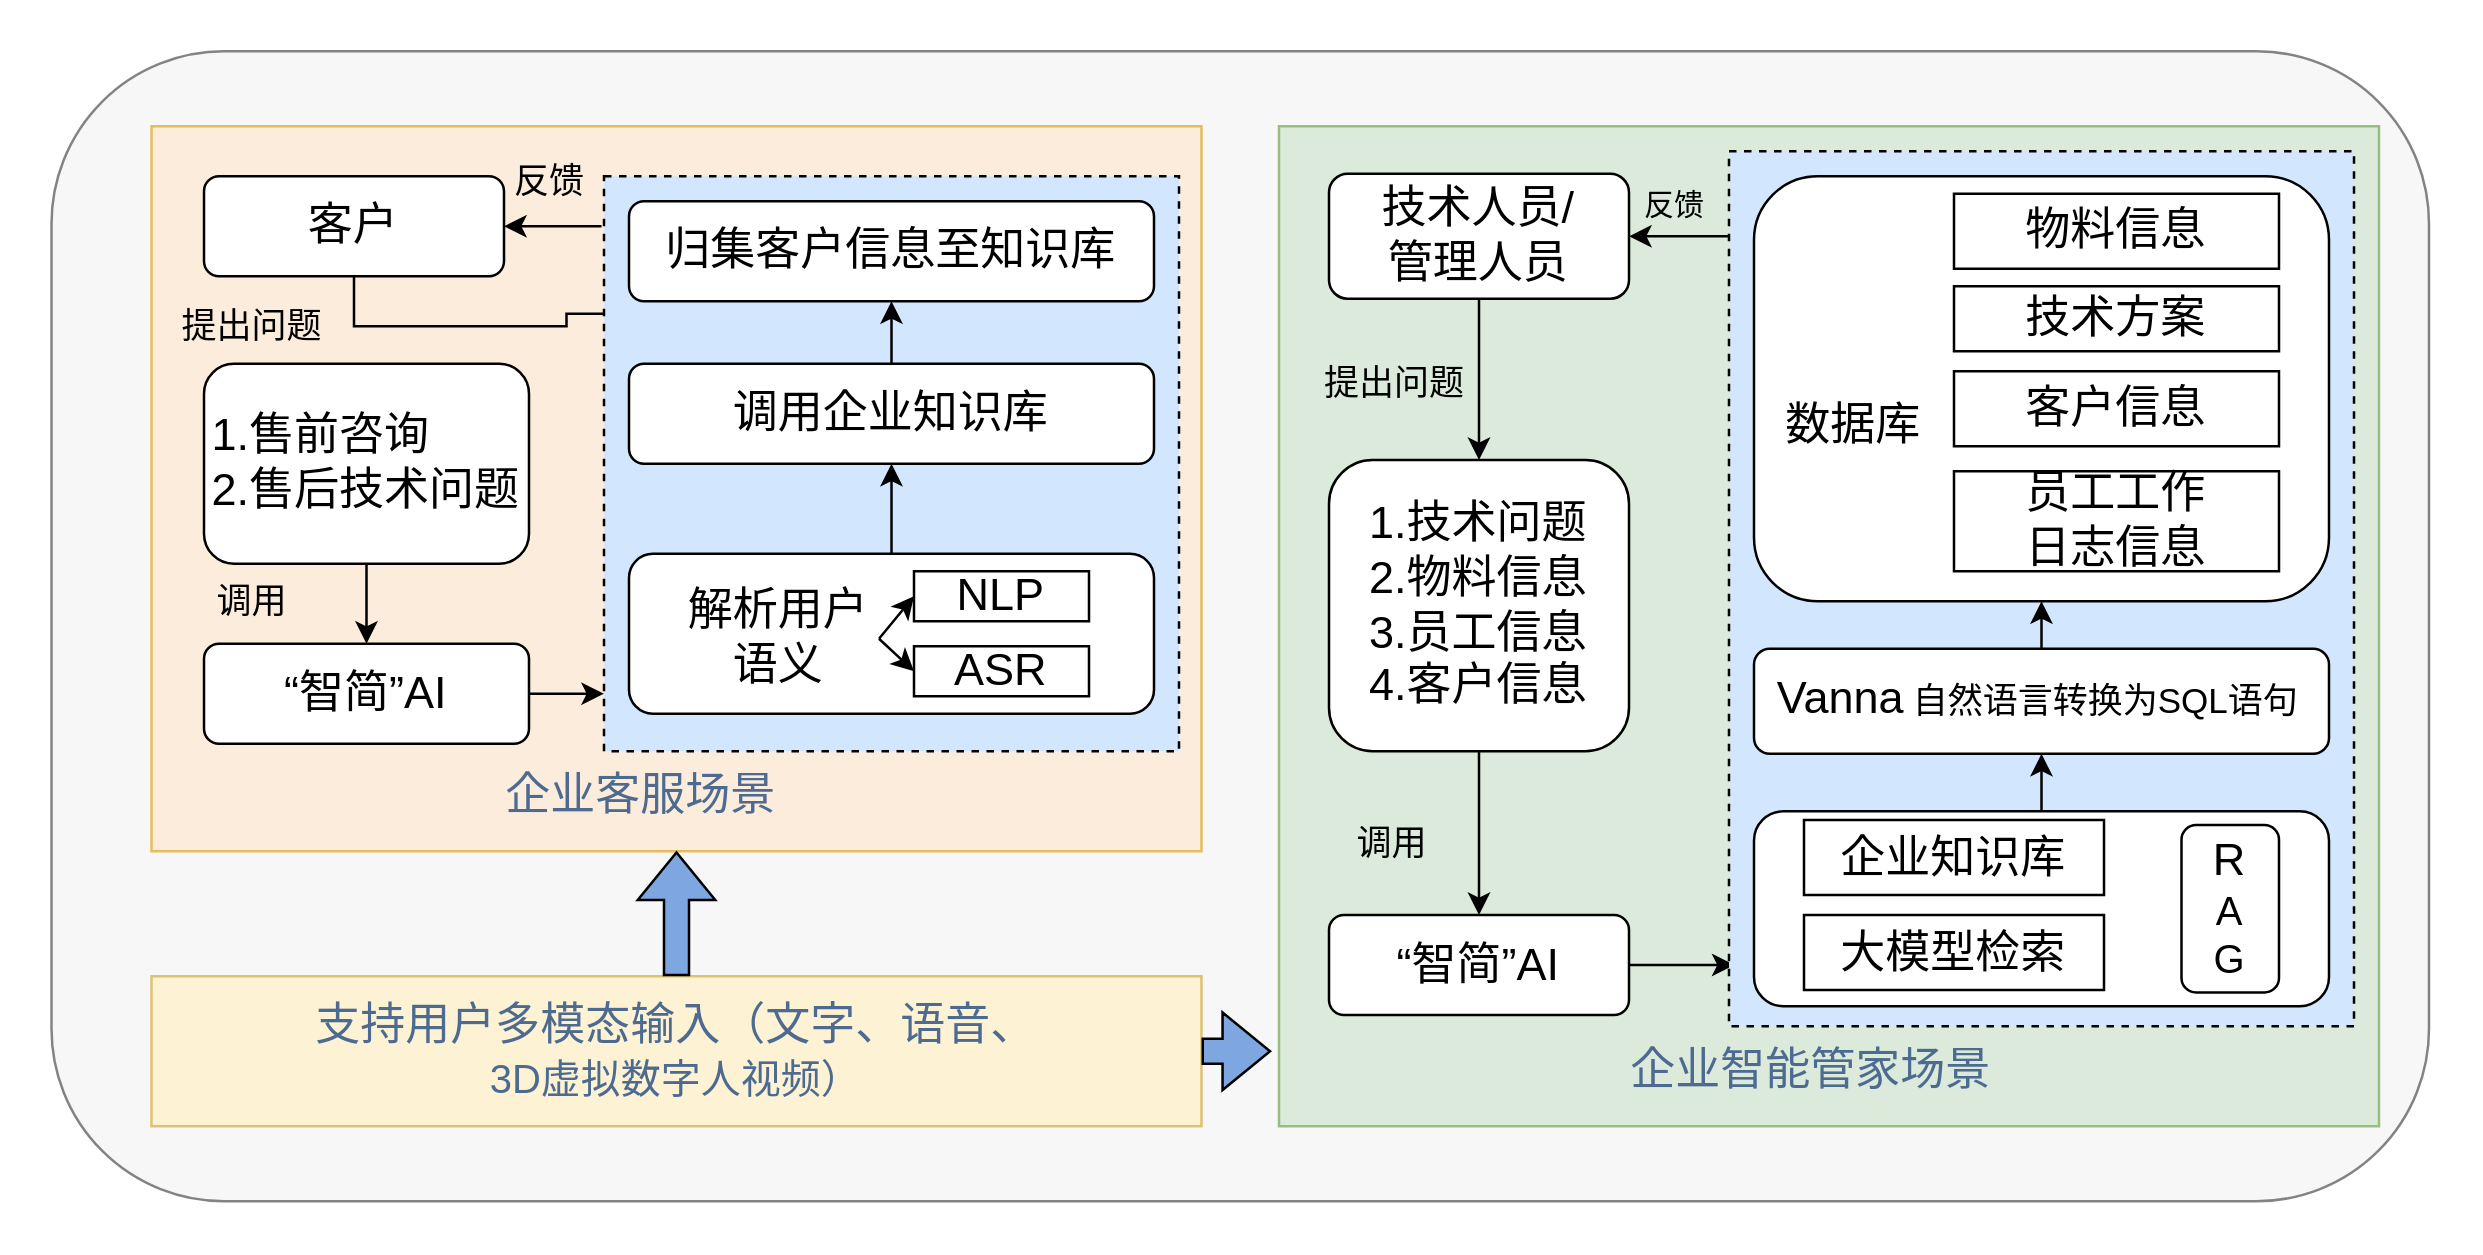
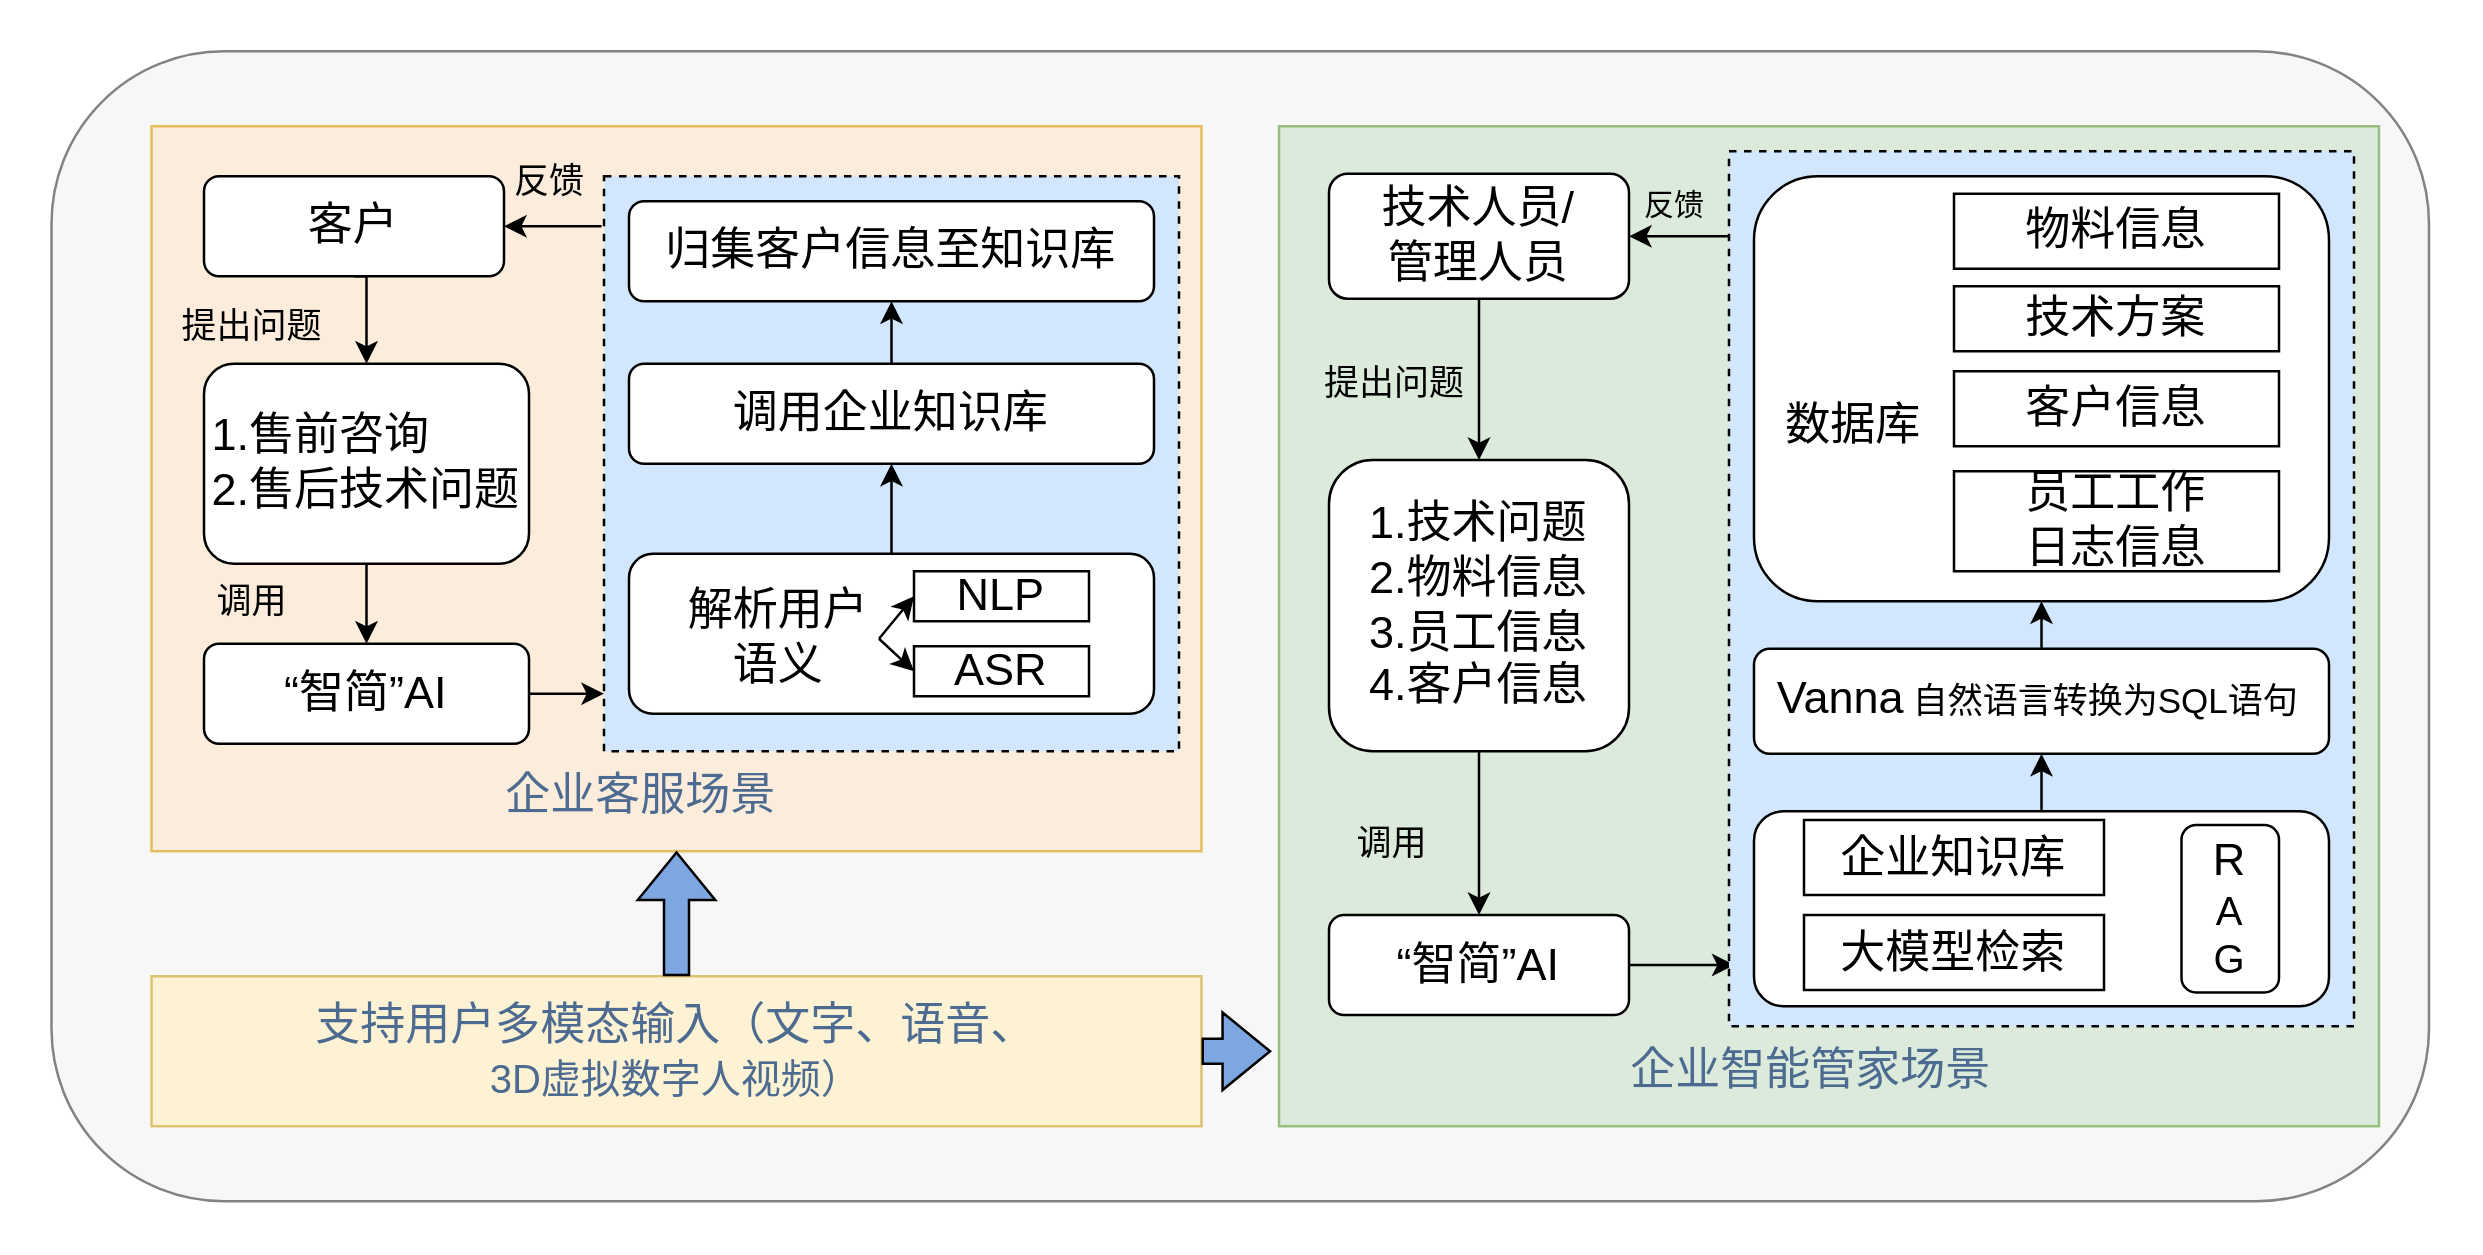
(460, 326) -> (366, 305)
